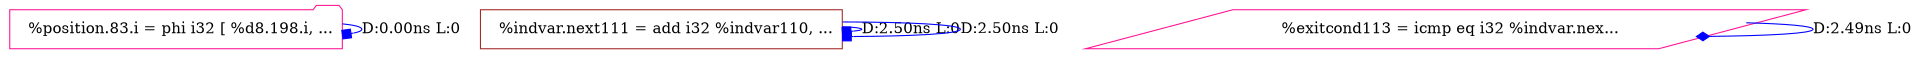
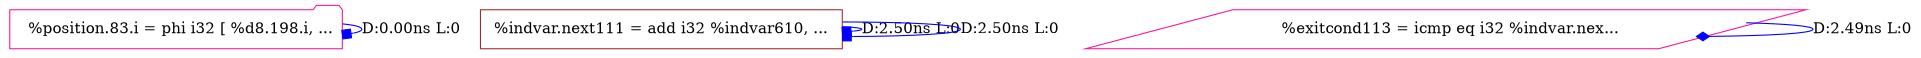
(661, 29) -> (661, 29)
